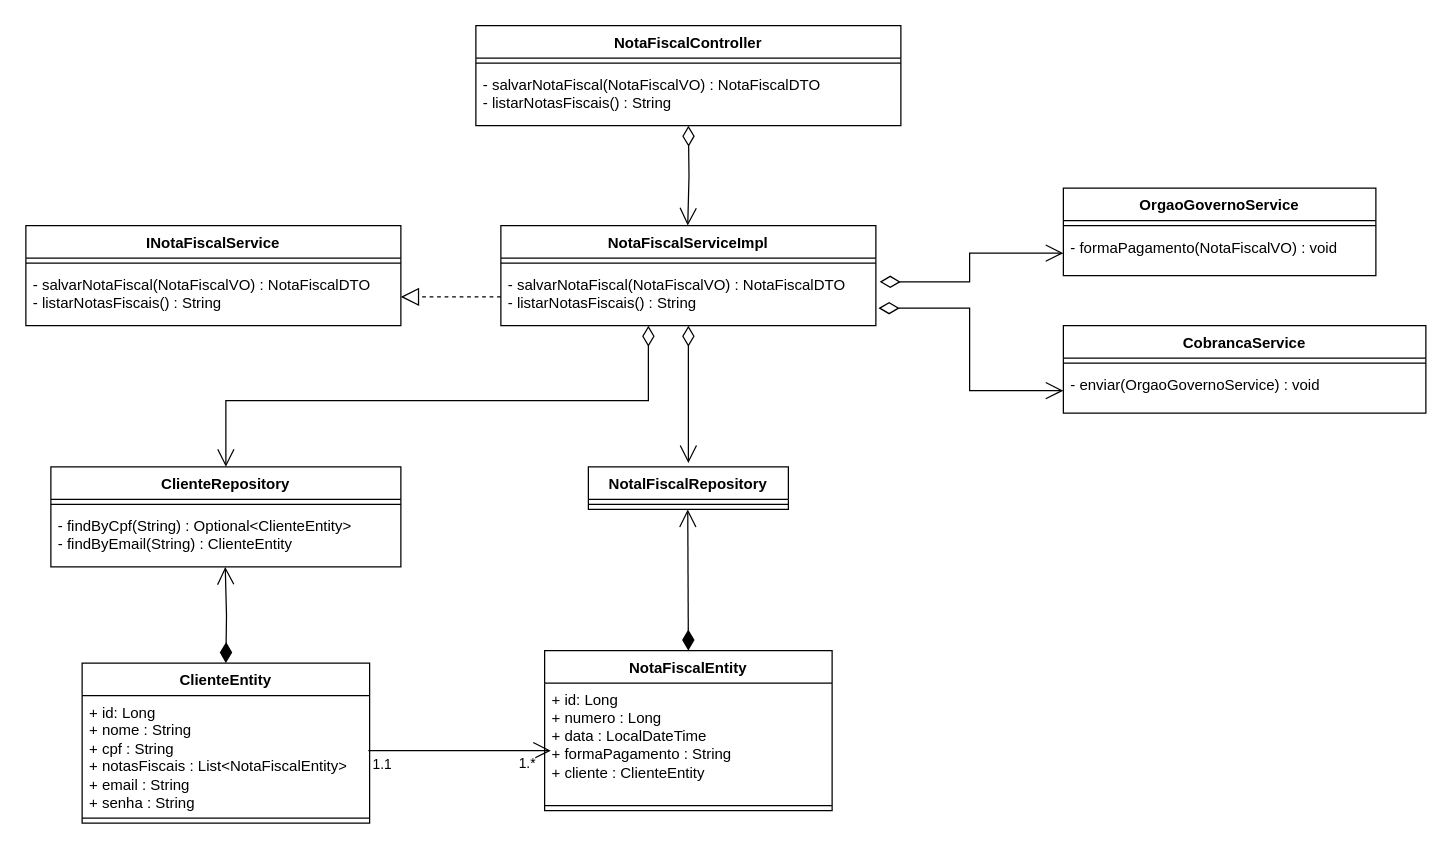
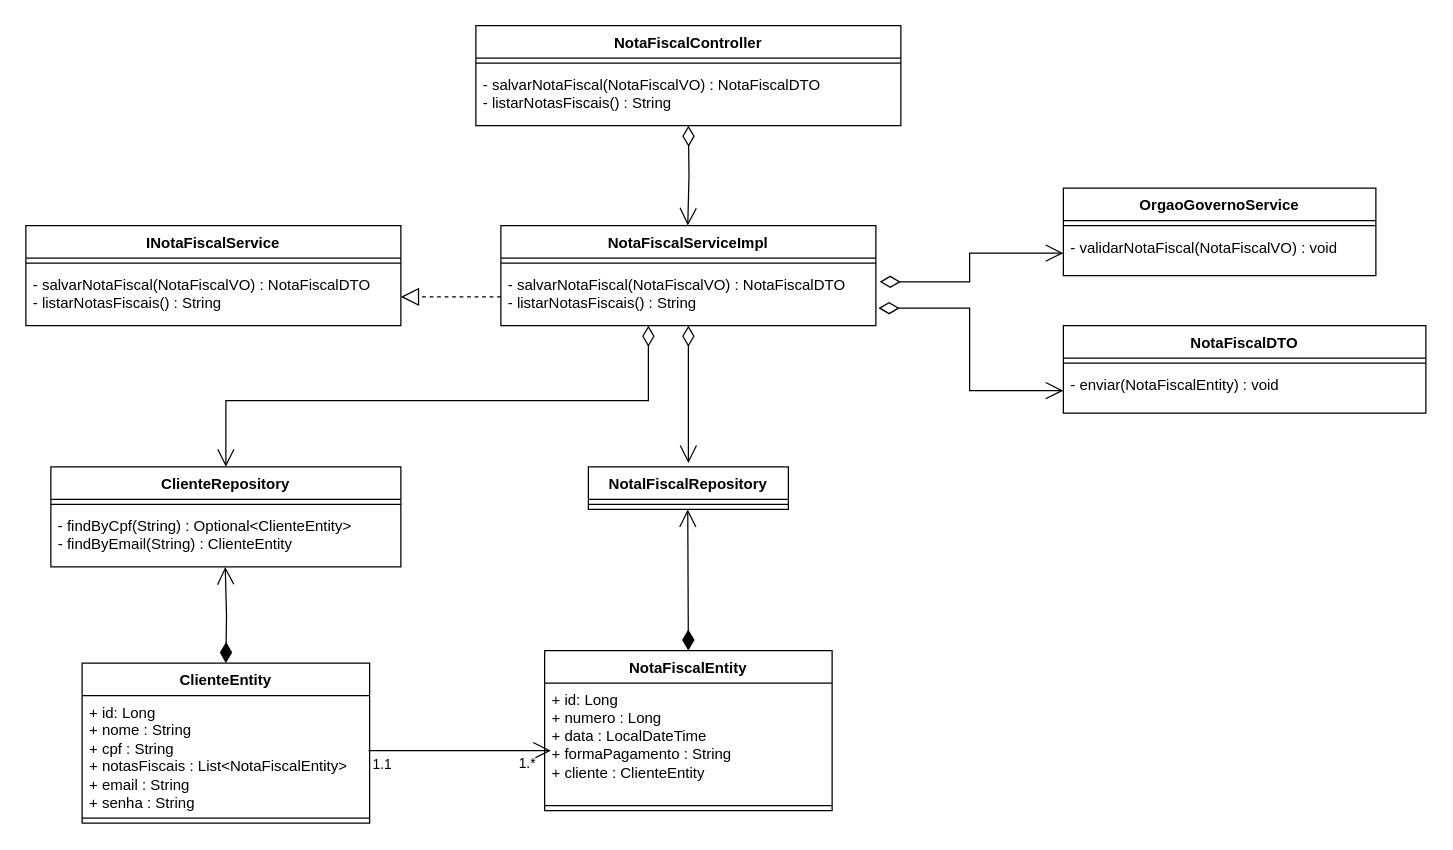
(1216, 248) -> (1221, 257)
(1244, 343) -> (1244, 343)
(1212, 386) -> (1196, 386)
